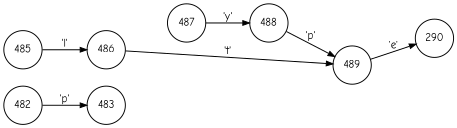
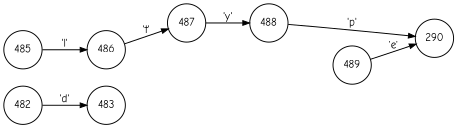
(307, 42) -> (348, 30)
(226, 57) -> (143, 37)
(65, 100) -> (65, 100)
